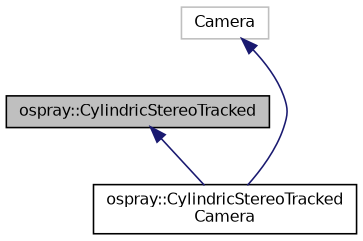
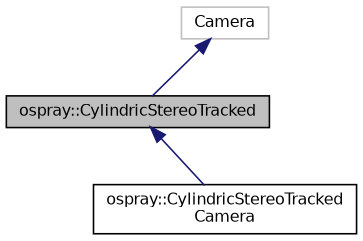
(286, 118) -> (176, 73)
